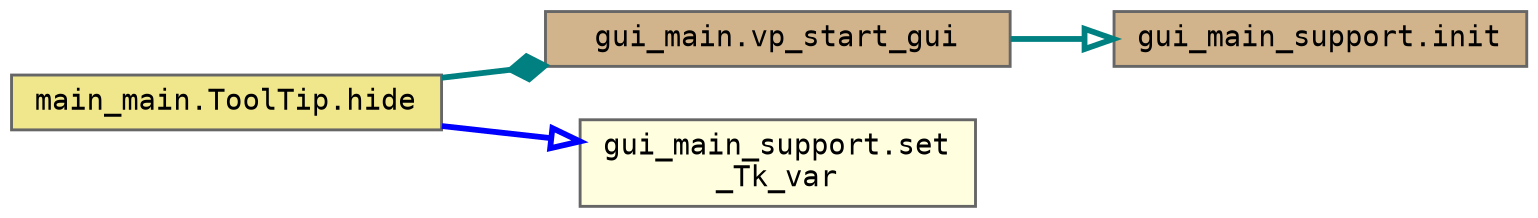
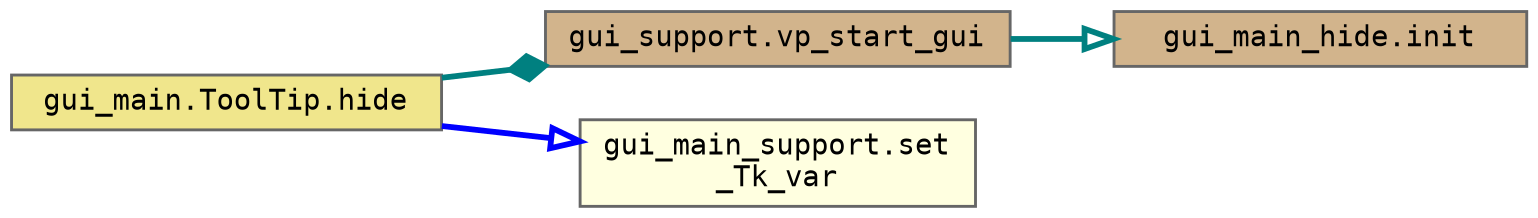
(778, 39) -> (778, 39)
(1320, 39) -> (1320, 39)
(227, 102) -> (227, 102)
